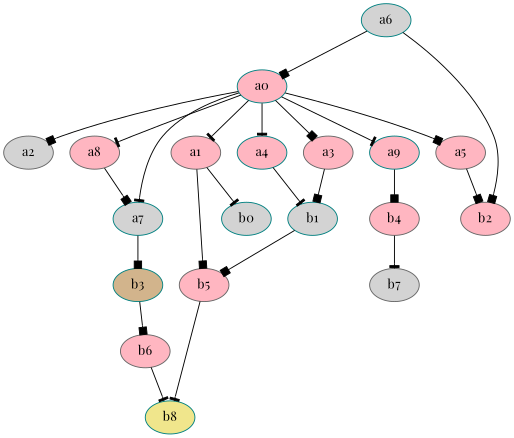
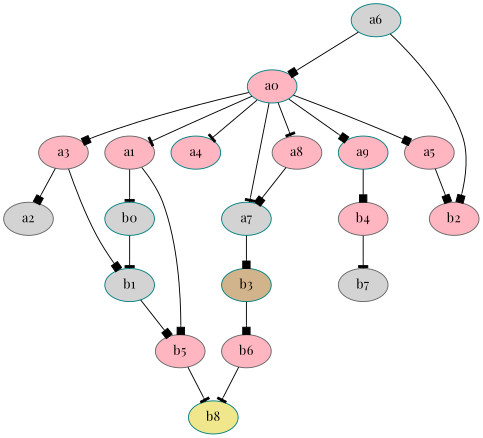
(146, 111) -> (48, 182)
(326, 118) -> (314, 117)
(286, 184) -> (130, 250)
